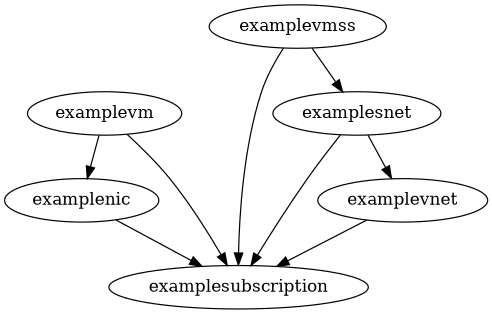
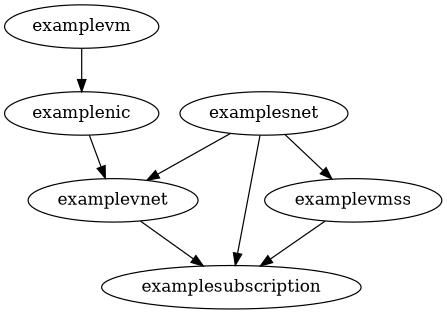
(324, 65) -> (304, 153)
(179, 191) -> none
(153, 240) -> (95, 151)
